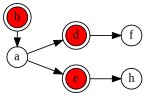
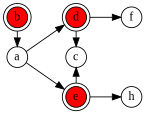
none -> (76, 57)
